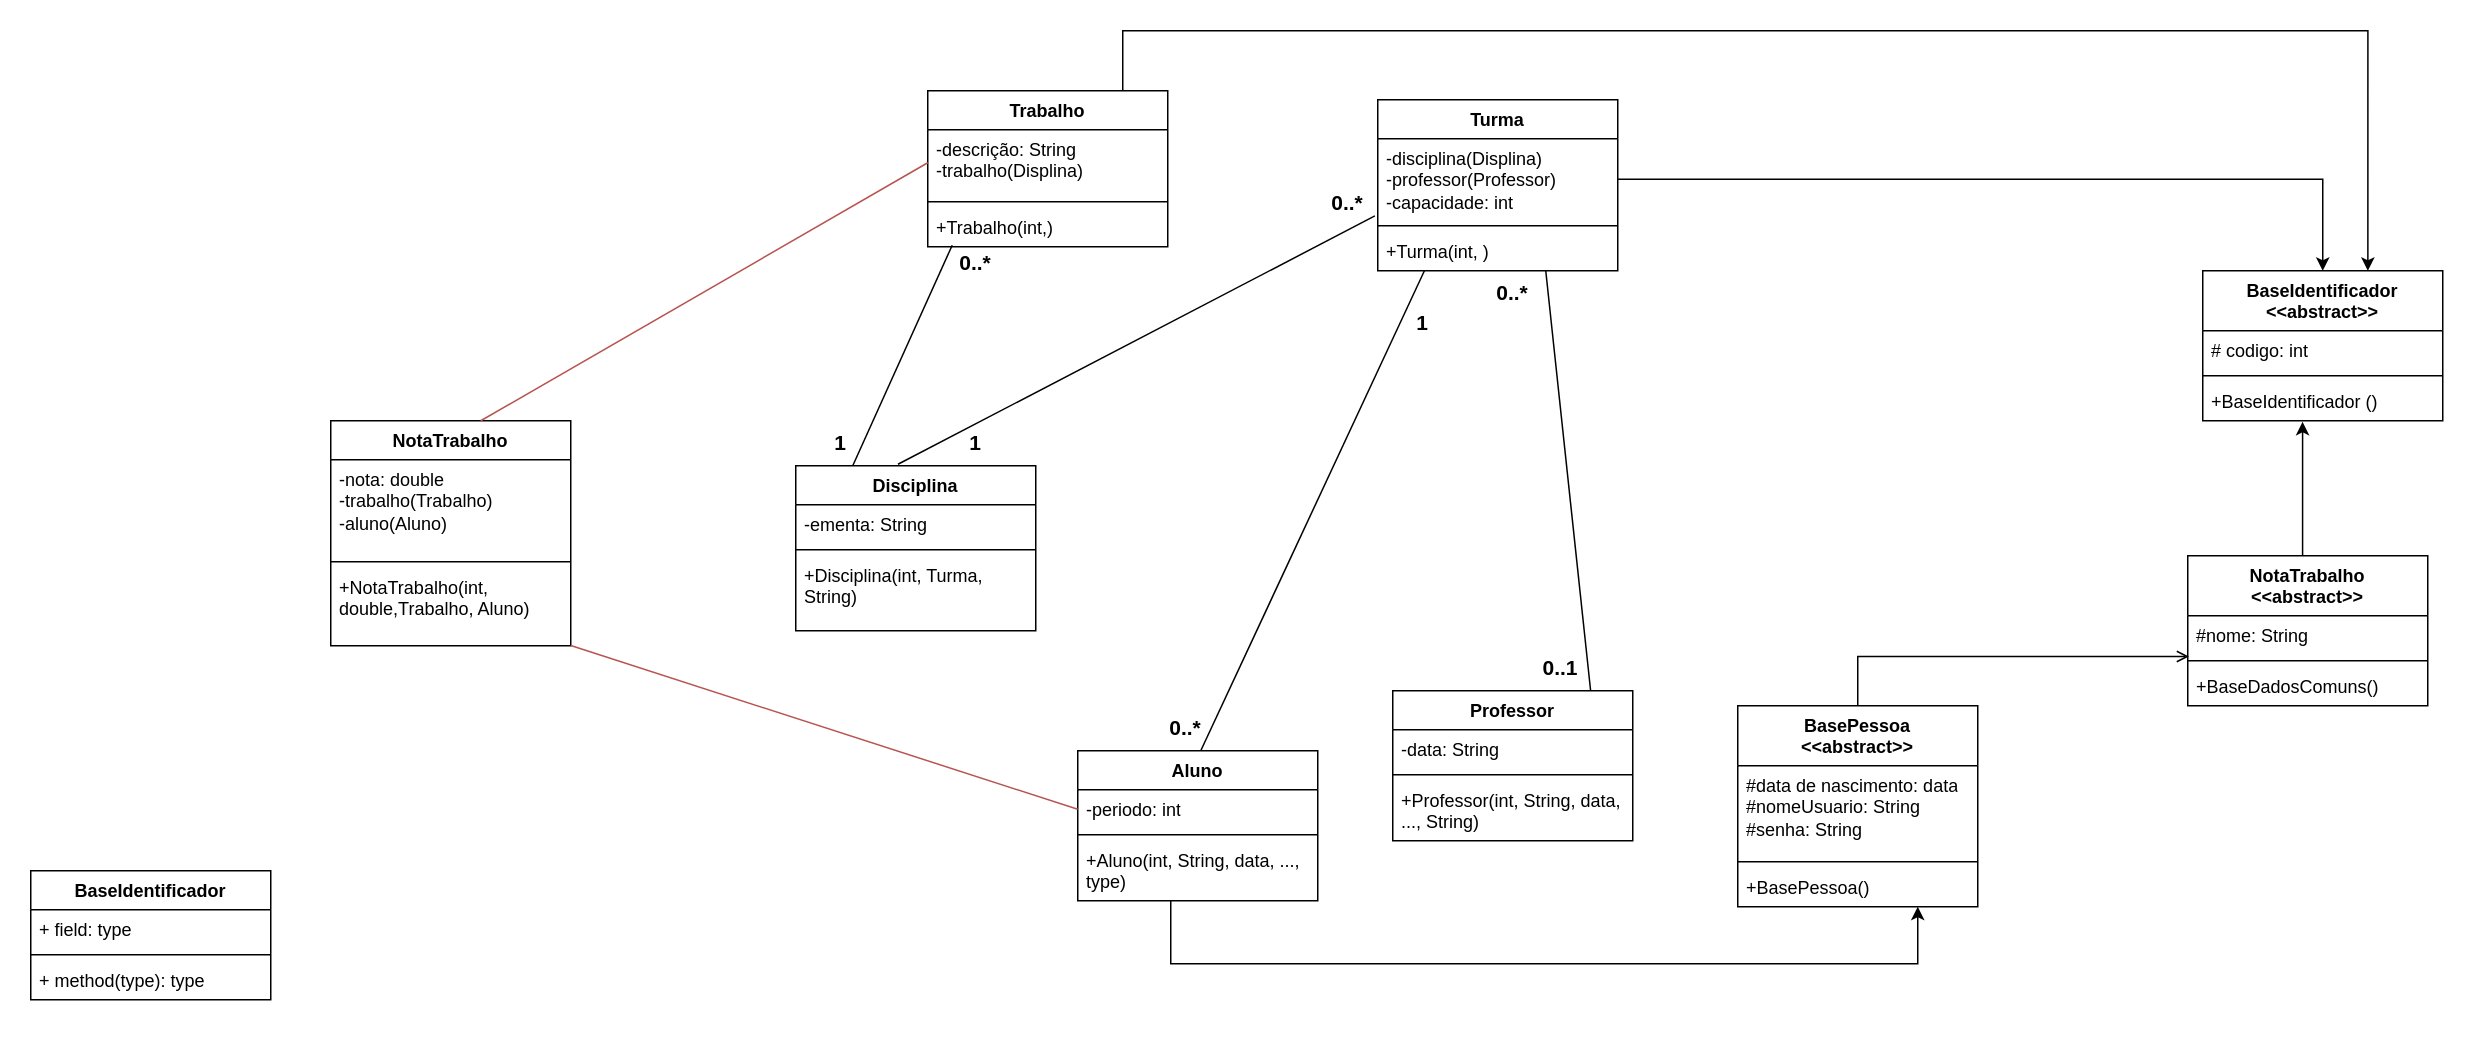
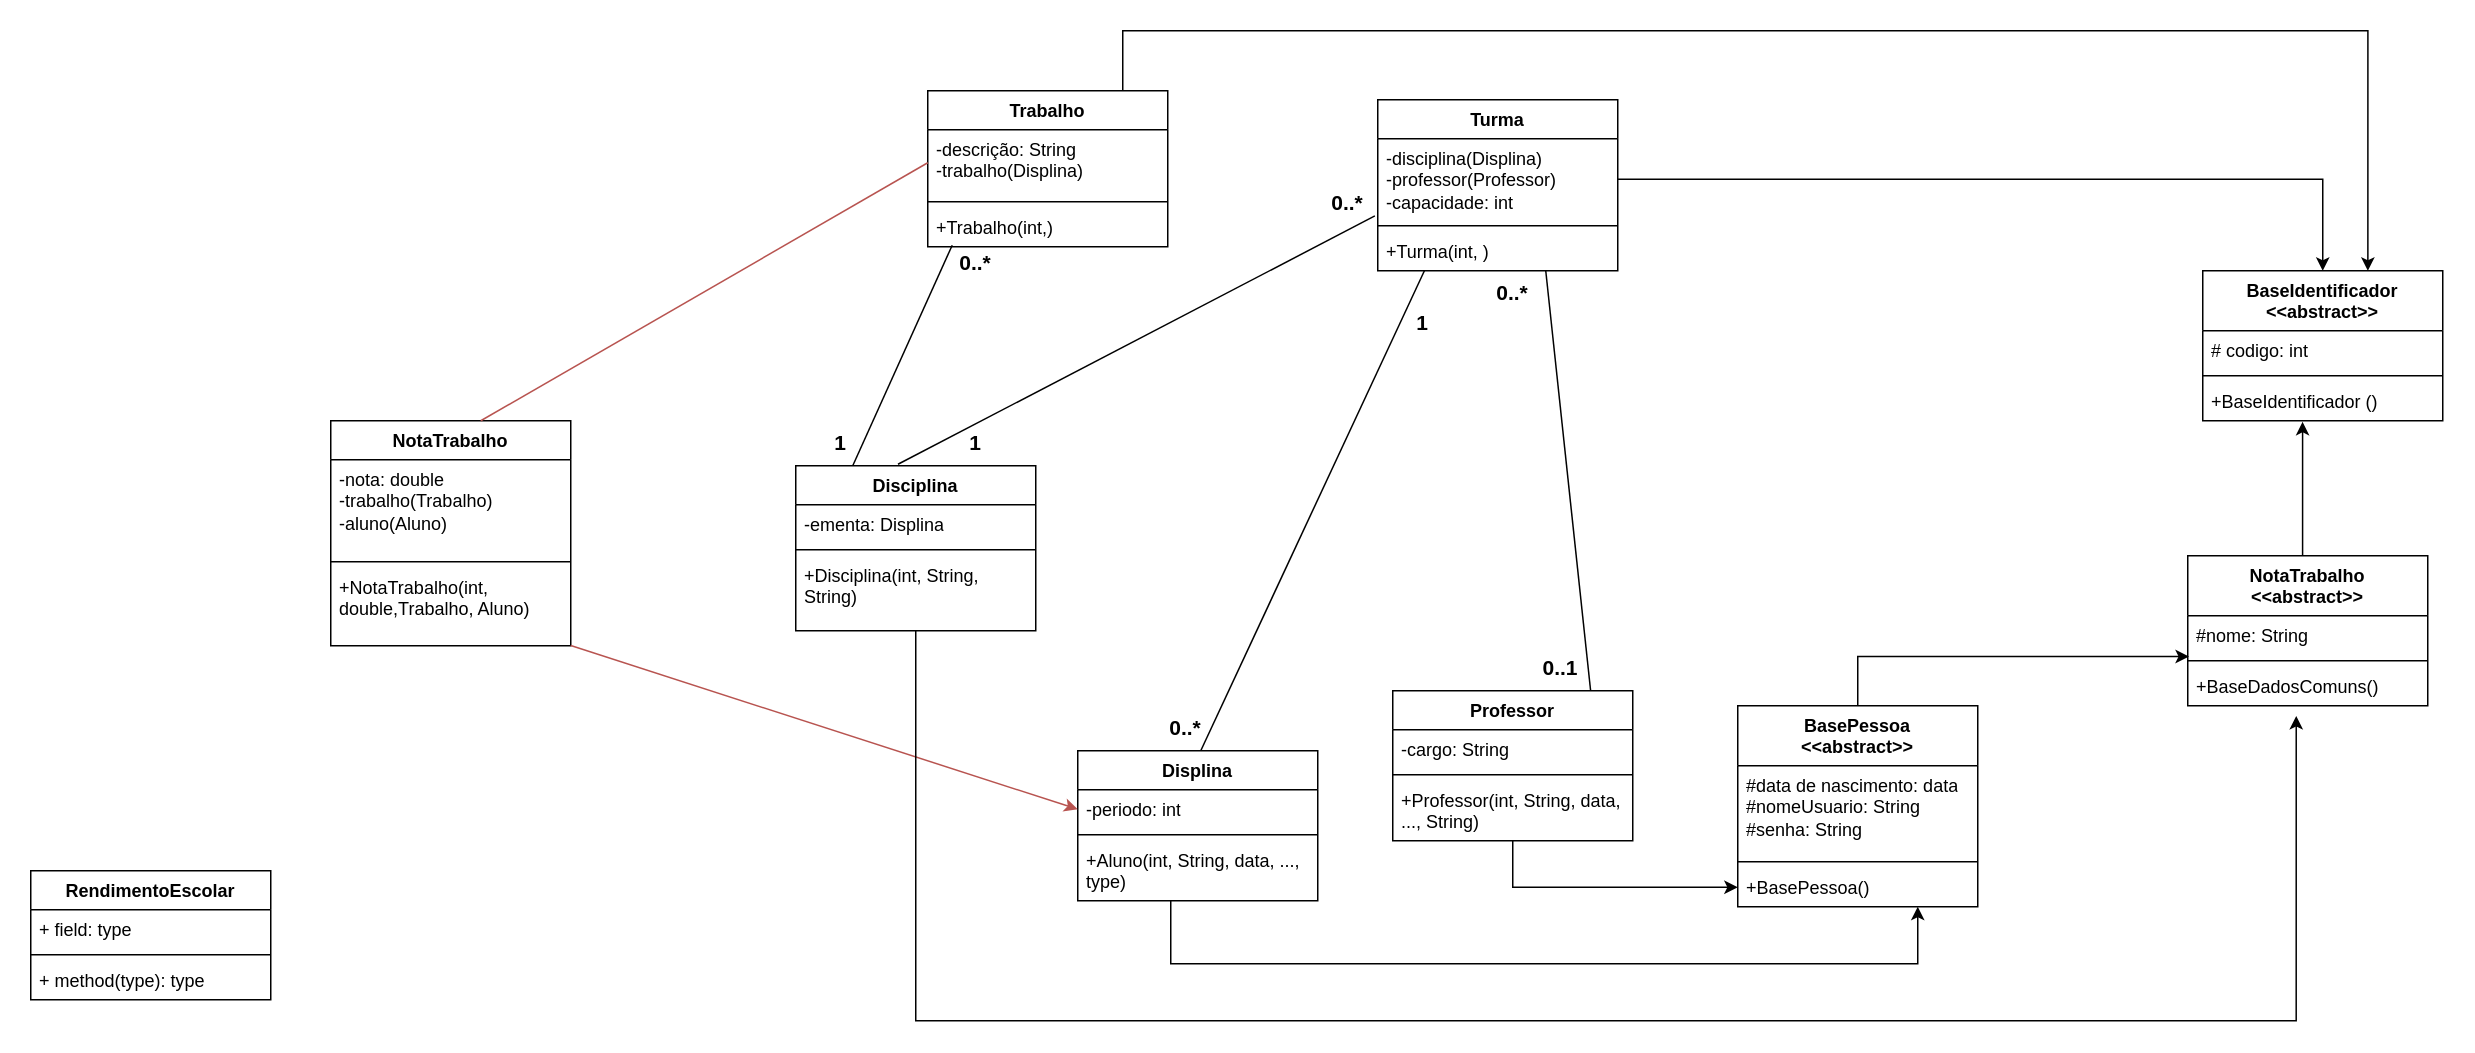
(873, 526) -> (879, 526)
(917, 588) -> (917, 588)
(2179, 657) -> (2177, 657)
(1460, 751) -> (1465, 751)
(1198, 772) -> (1198, 772)
(1070, 807) -> (1067, 806)
none -> (1598, 887)
(151, 892) -> (151, 892)
none -> (1559, 1021)
